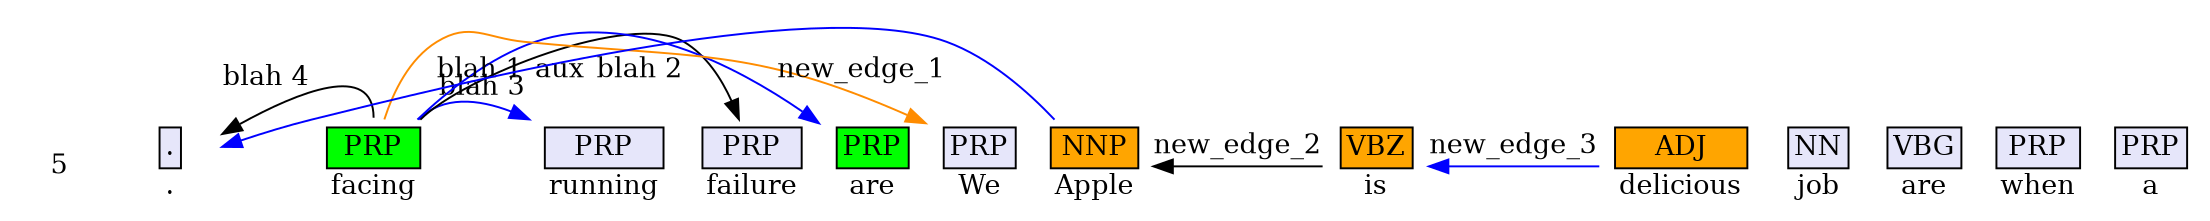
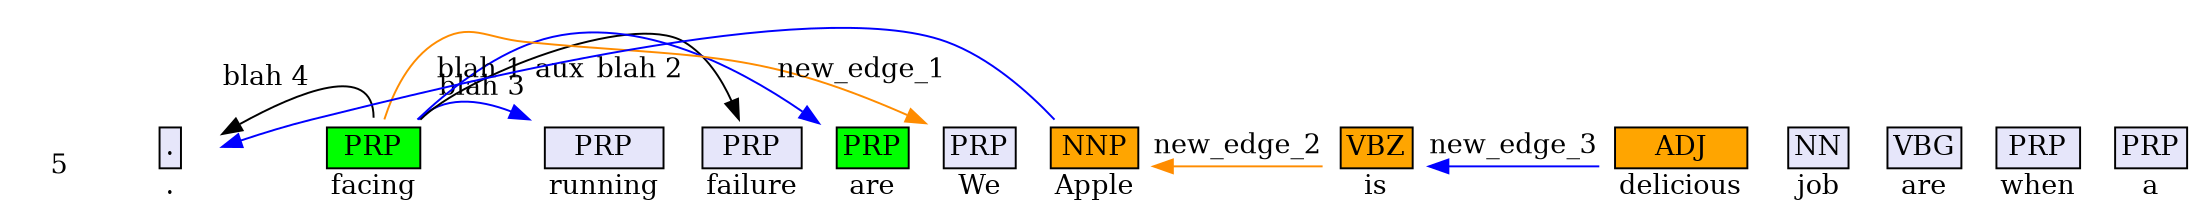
(1248, 166) -> (1248, 166)
